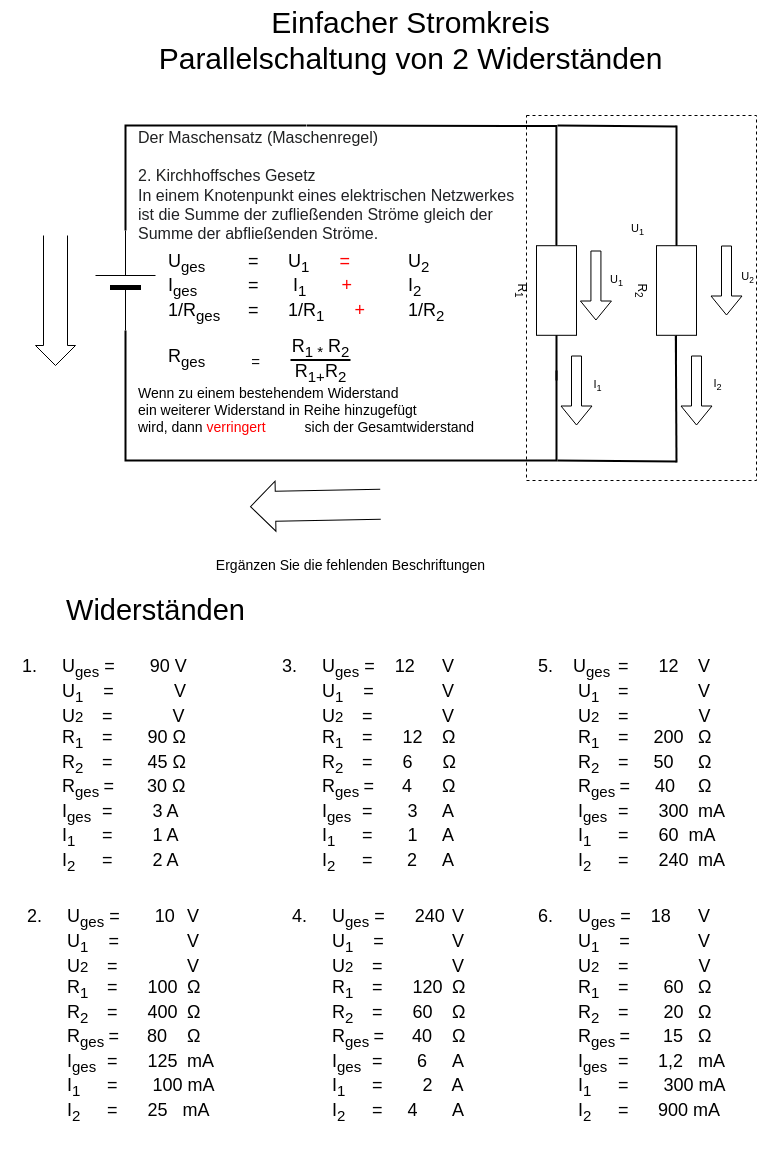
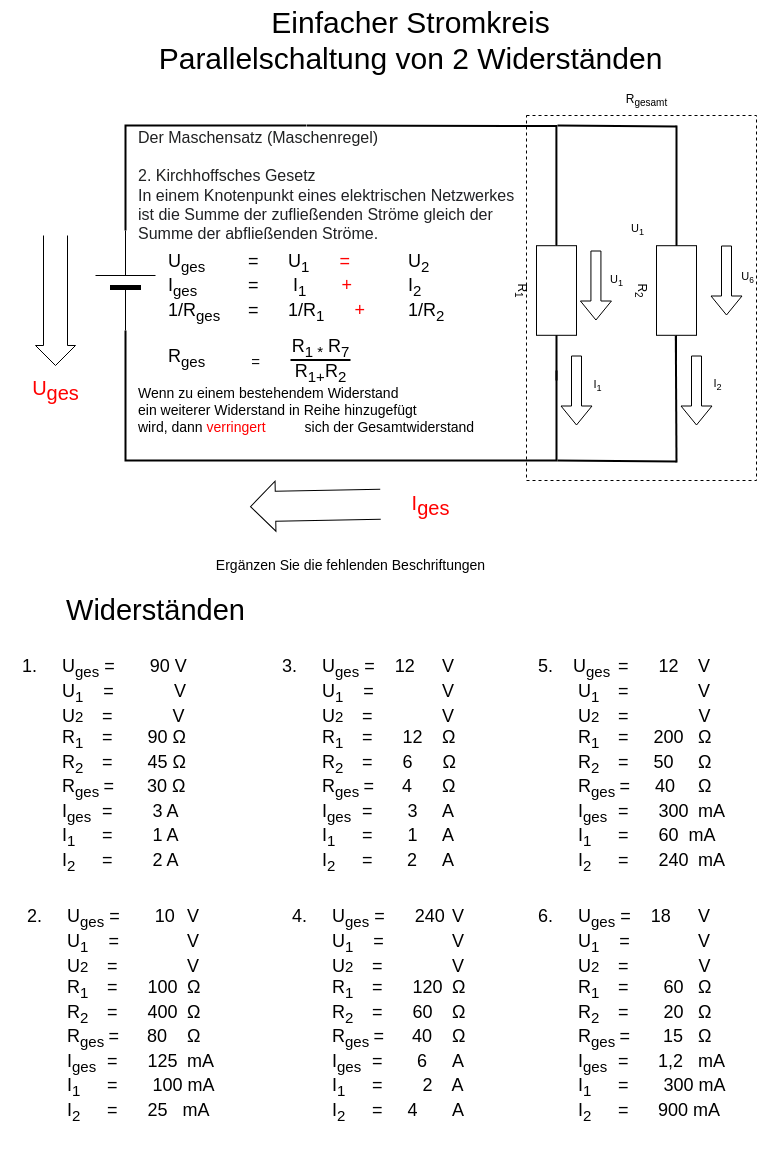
none -> (647, 101)
(748, 278) -> (748, 278)
(321, 361) -> (321, 361)
none -> (56, 391)
none -> (431, 506)
